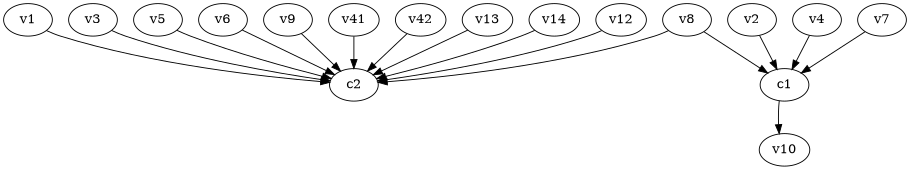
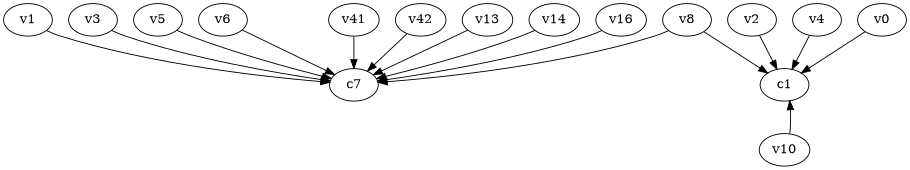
(288, 20) -> none
(621, 20) -> (621, 20)
(882, 20) -> (882, 20)
(354, 85) -> (354, 85)
(778, 113) -> (791, 122)
